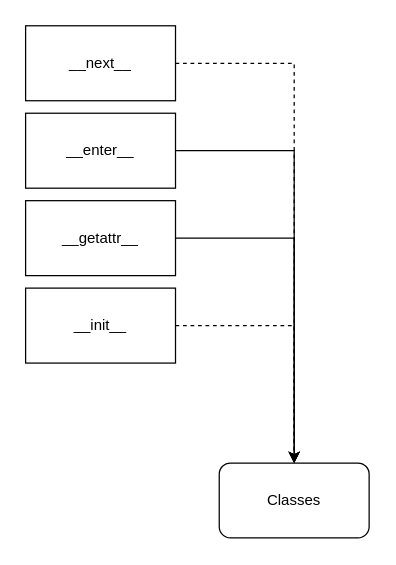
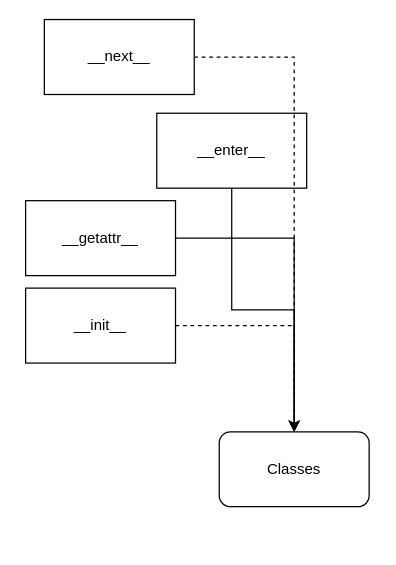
(101, 63) -> (119, 57)
(101, 151) -> (232, 151)
(294, 501) -> (294, 469)
